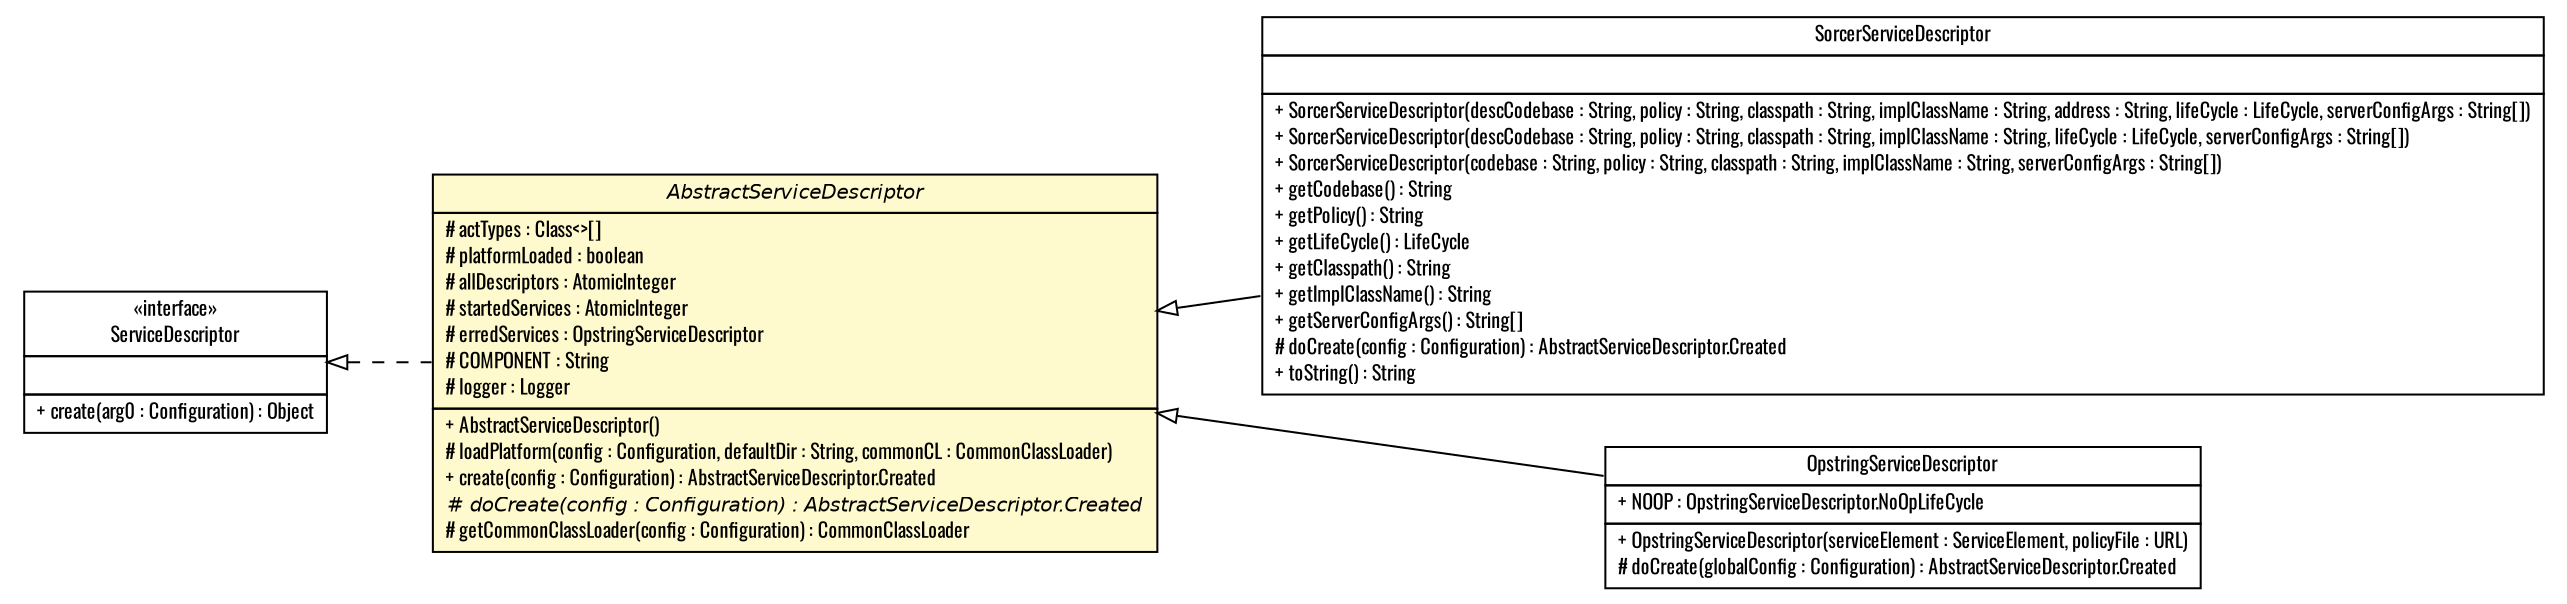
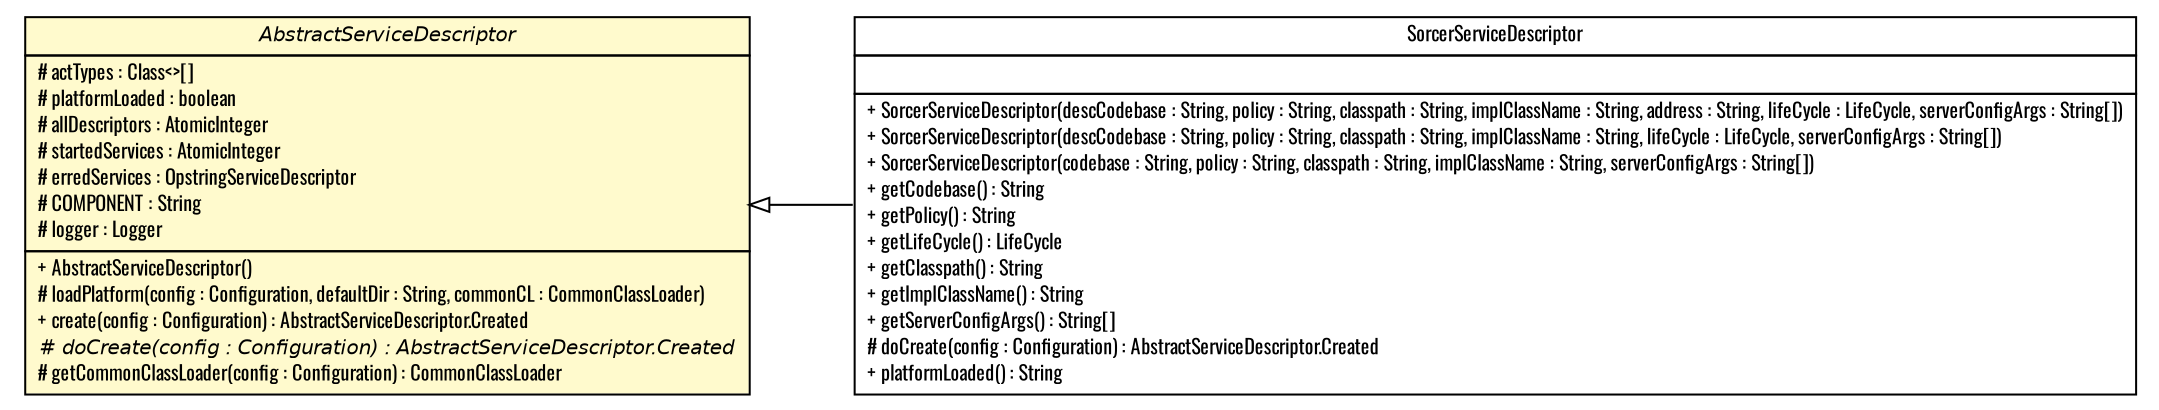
(176, 362) -> none
(1346, 374) -> (966, 374)
(1902, 518) -> none
